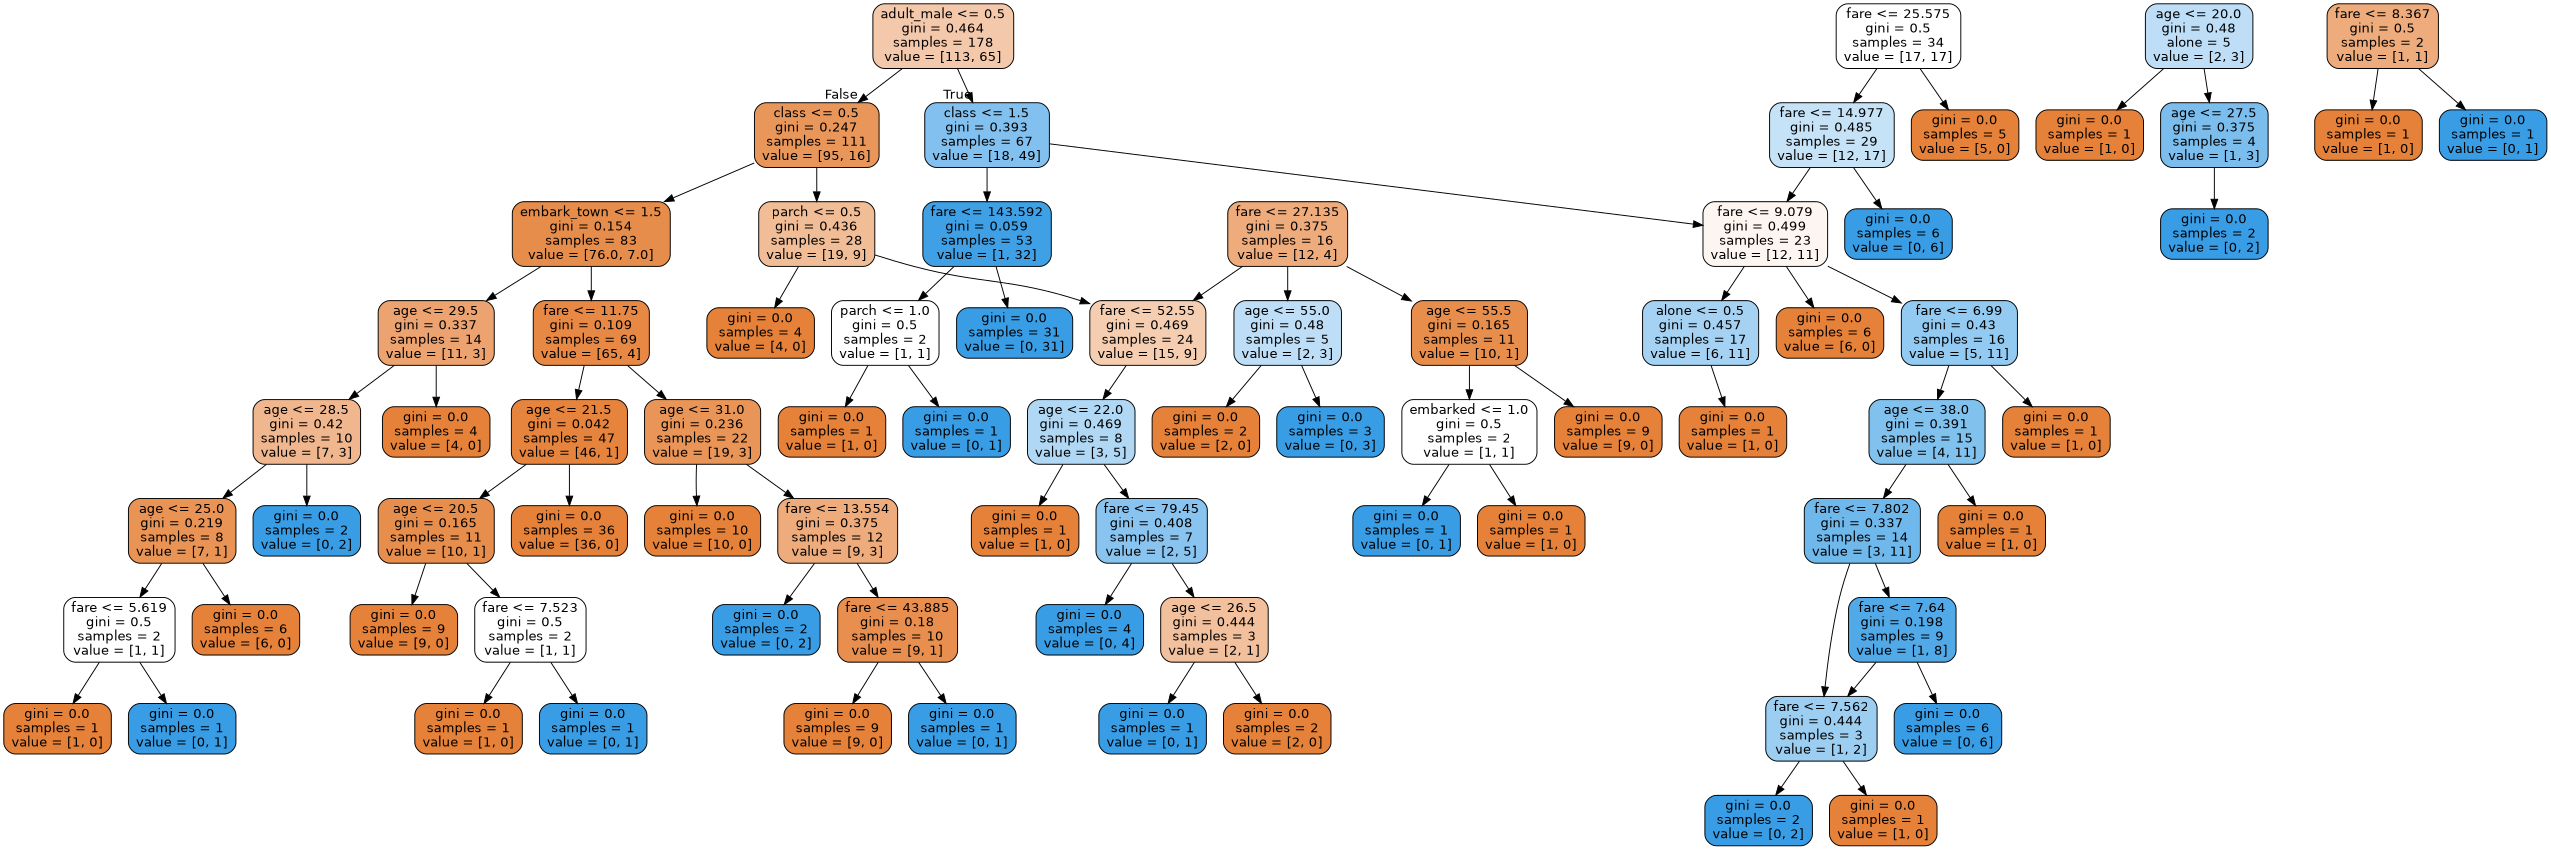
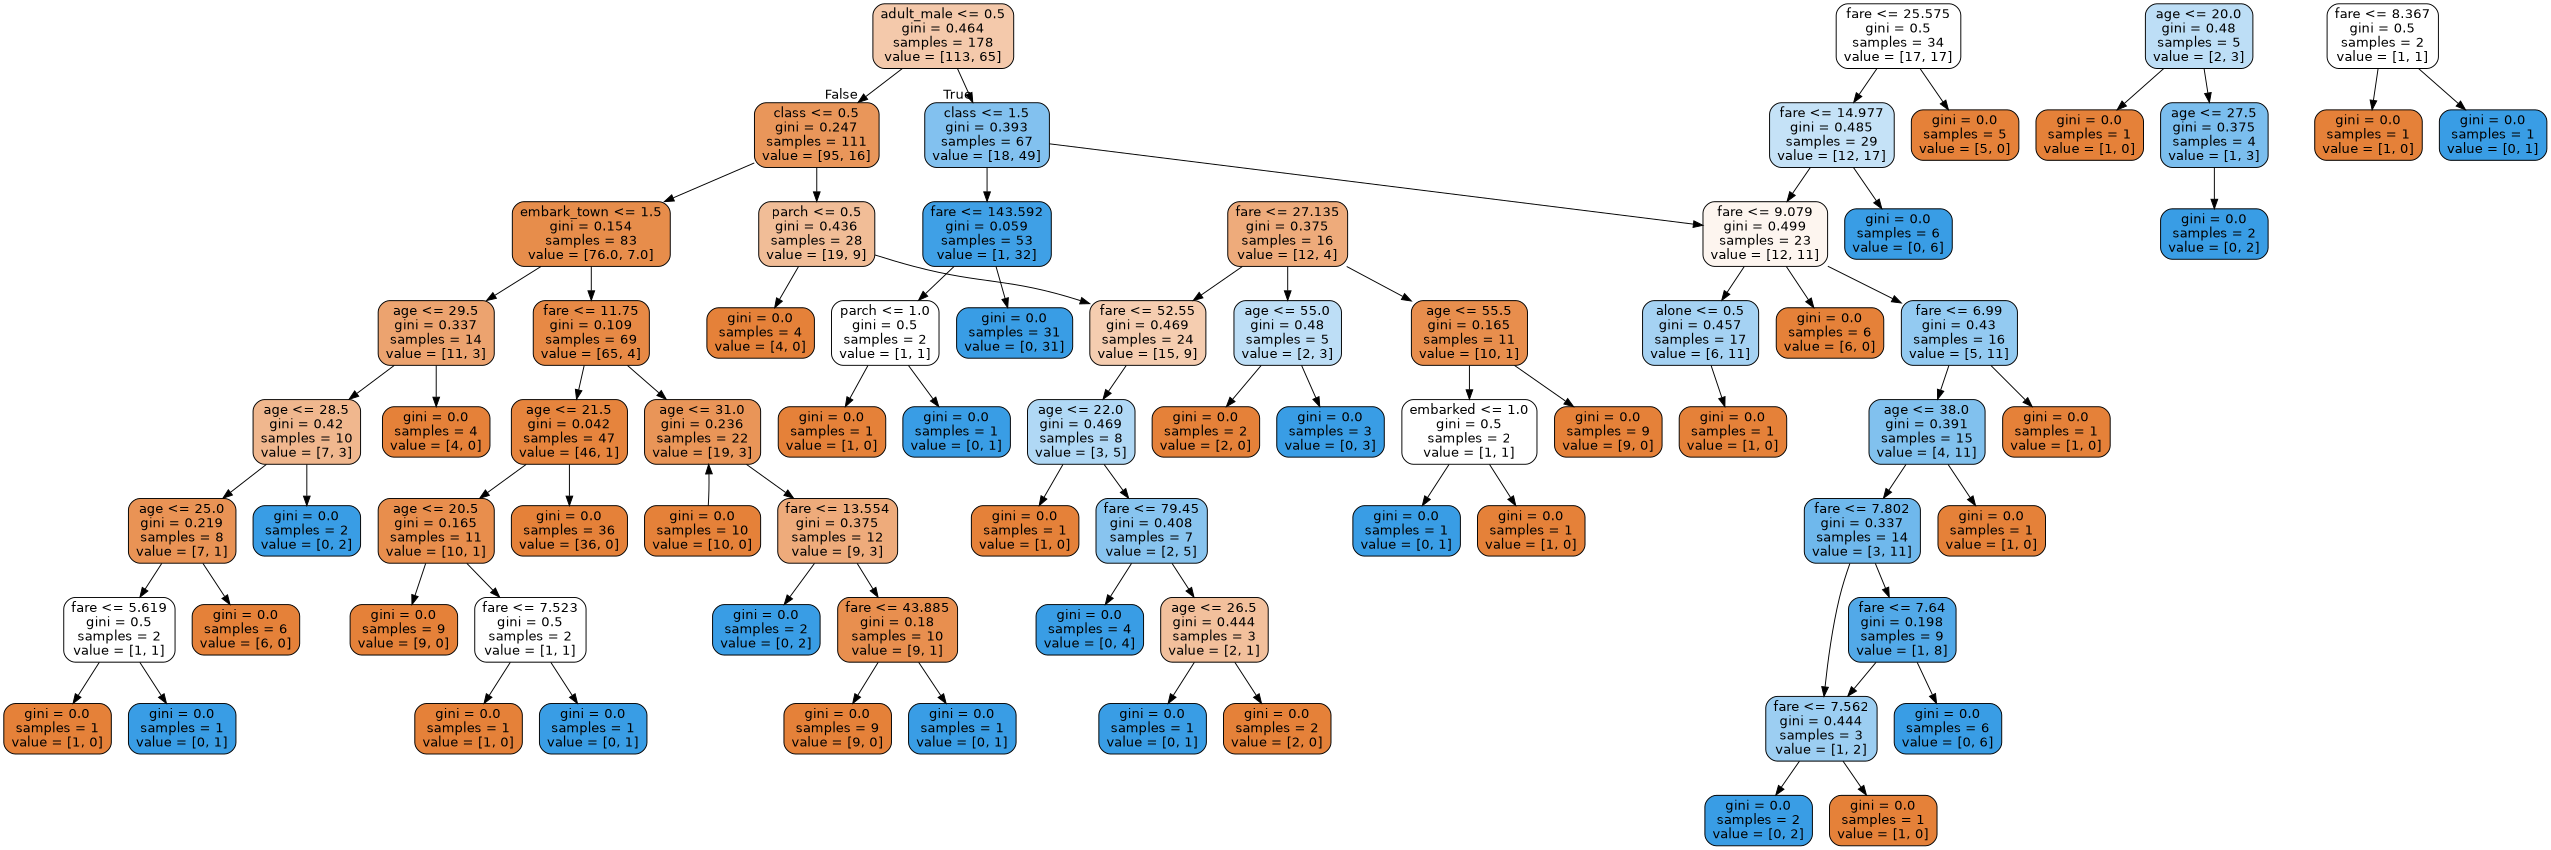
(2199, 36) -> (2199, 36)
(2383, 36) -> (2383, 36)
(696, 480) -> (709, 490)
